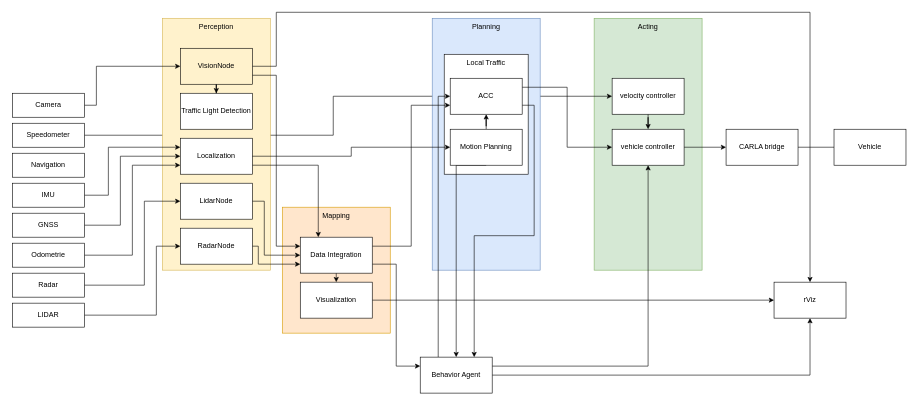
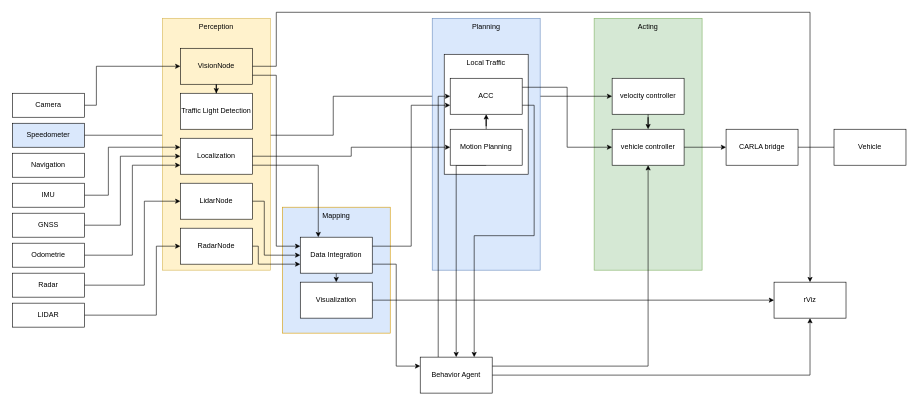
(48, 135) -> (48, 135)
(336, 216) -> (336, 216)
